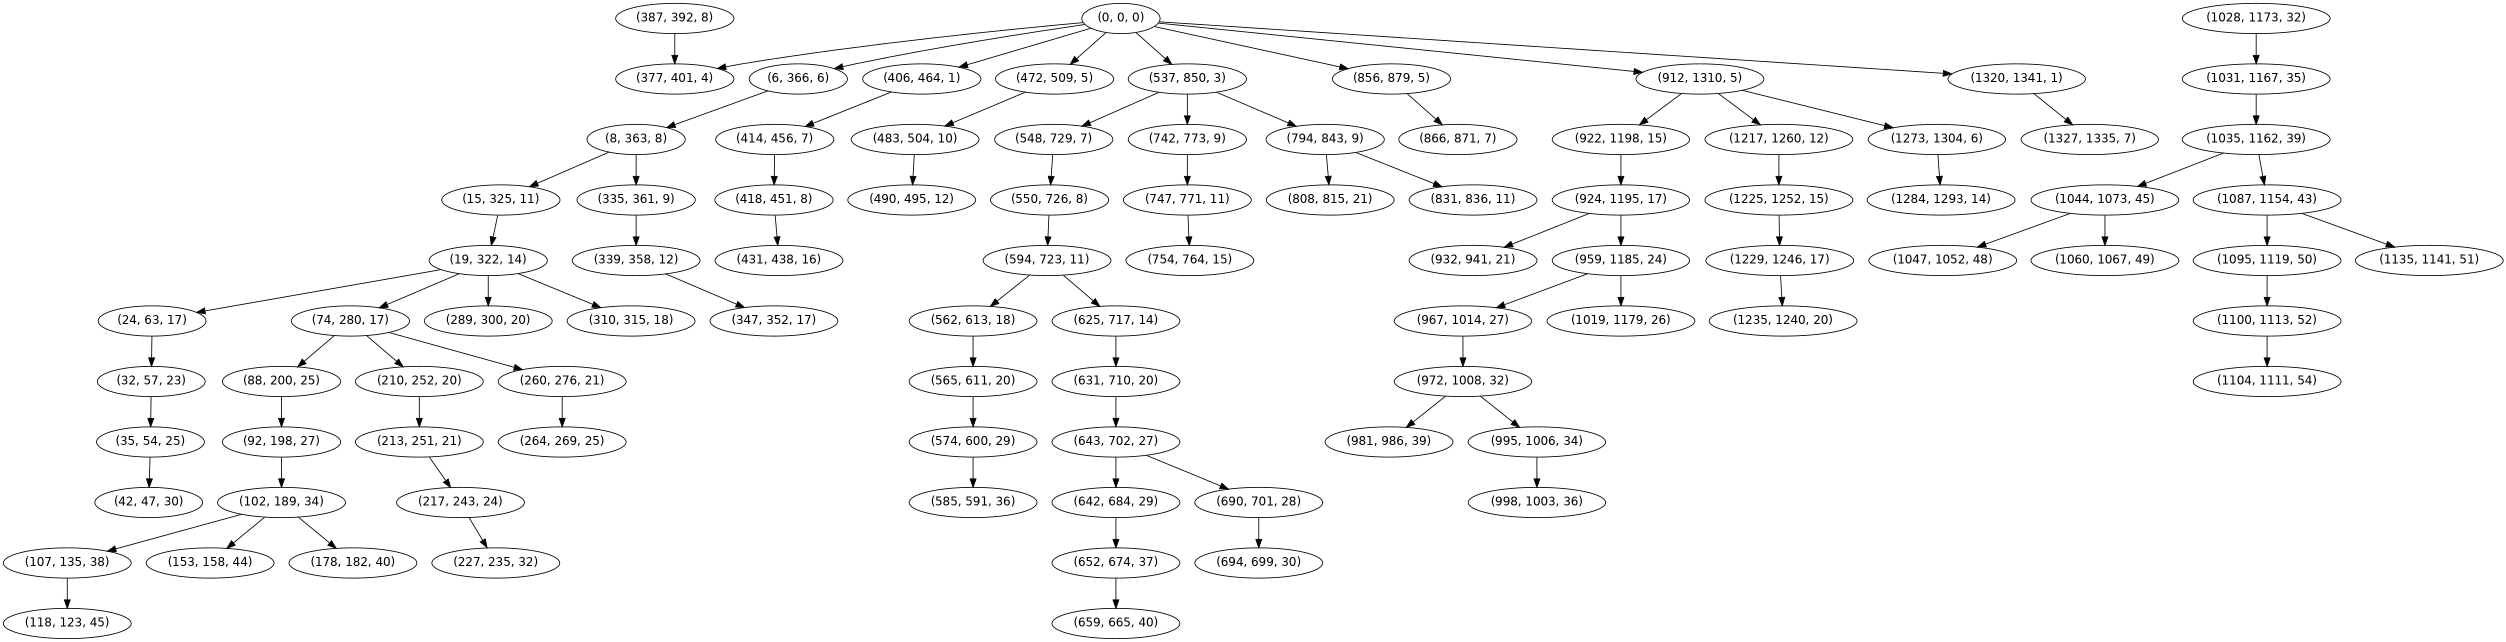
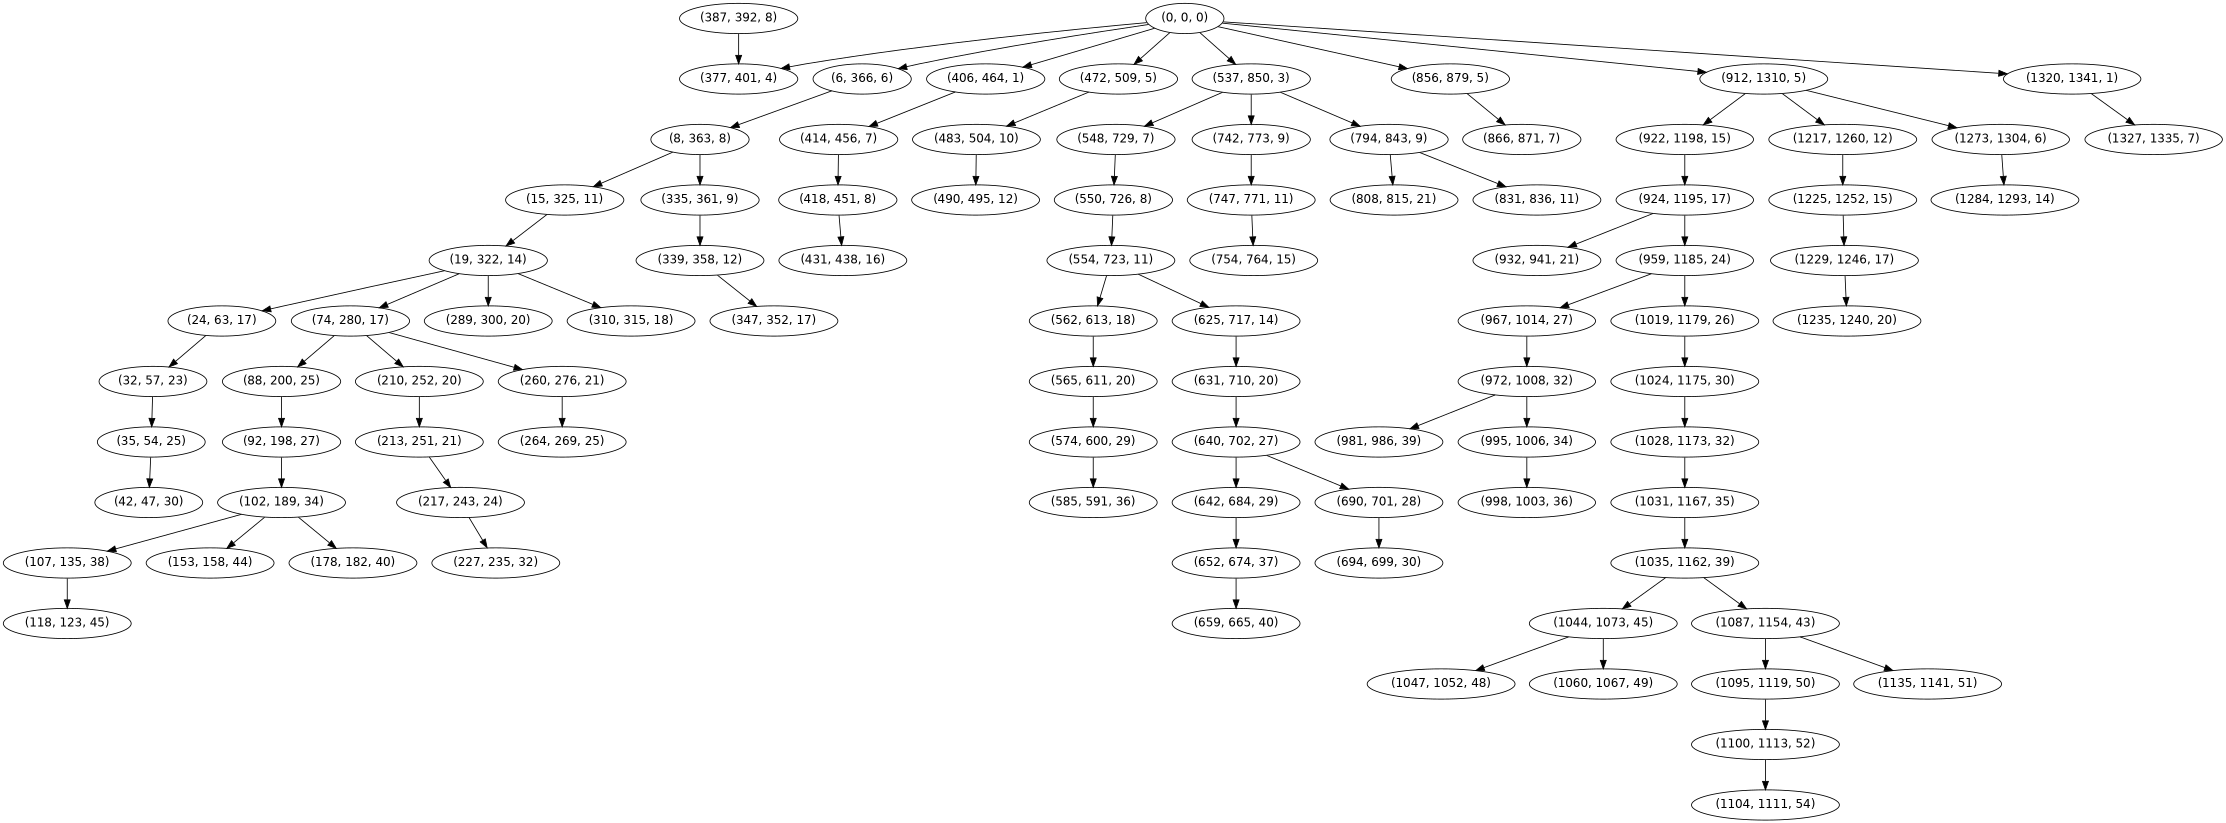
(1047, 260) -> (1111, 260)
none -> (1685, 381)
(1116, 442) -> (1236, 442)
